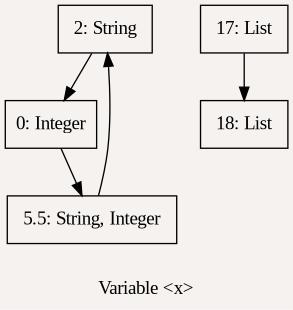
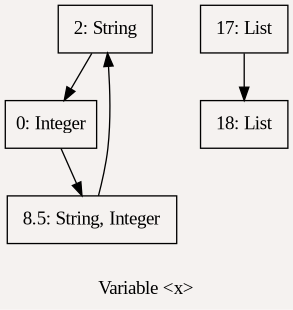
(92, 220) -> (92, 220)
